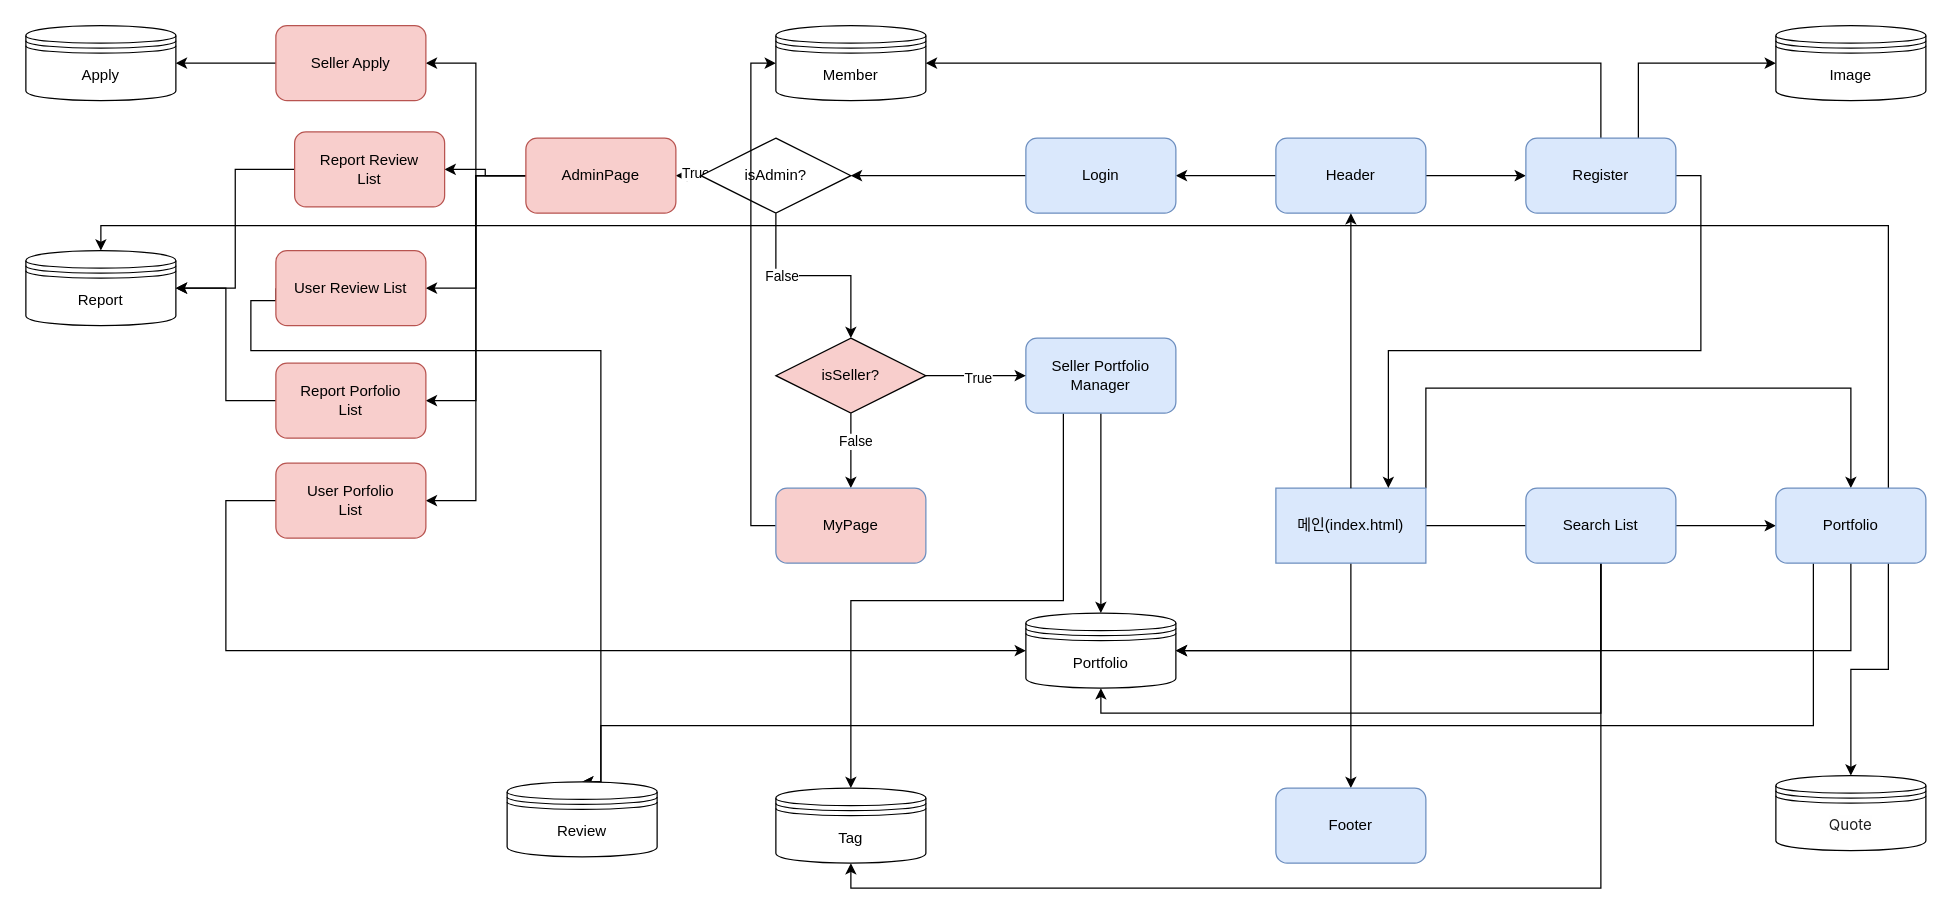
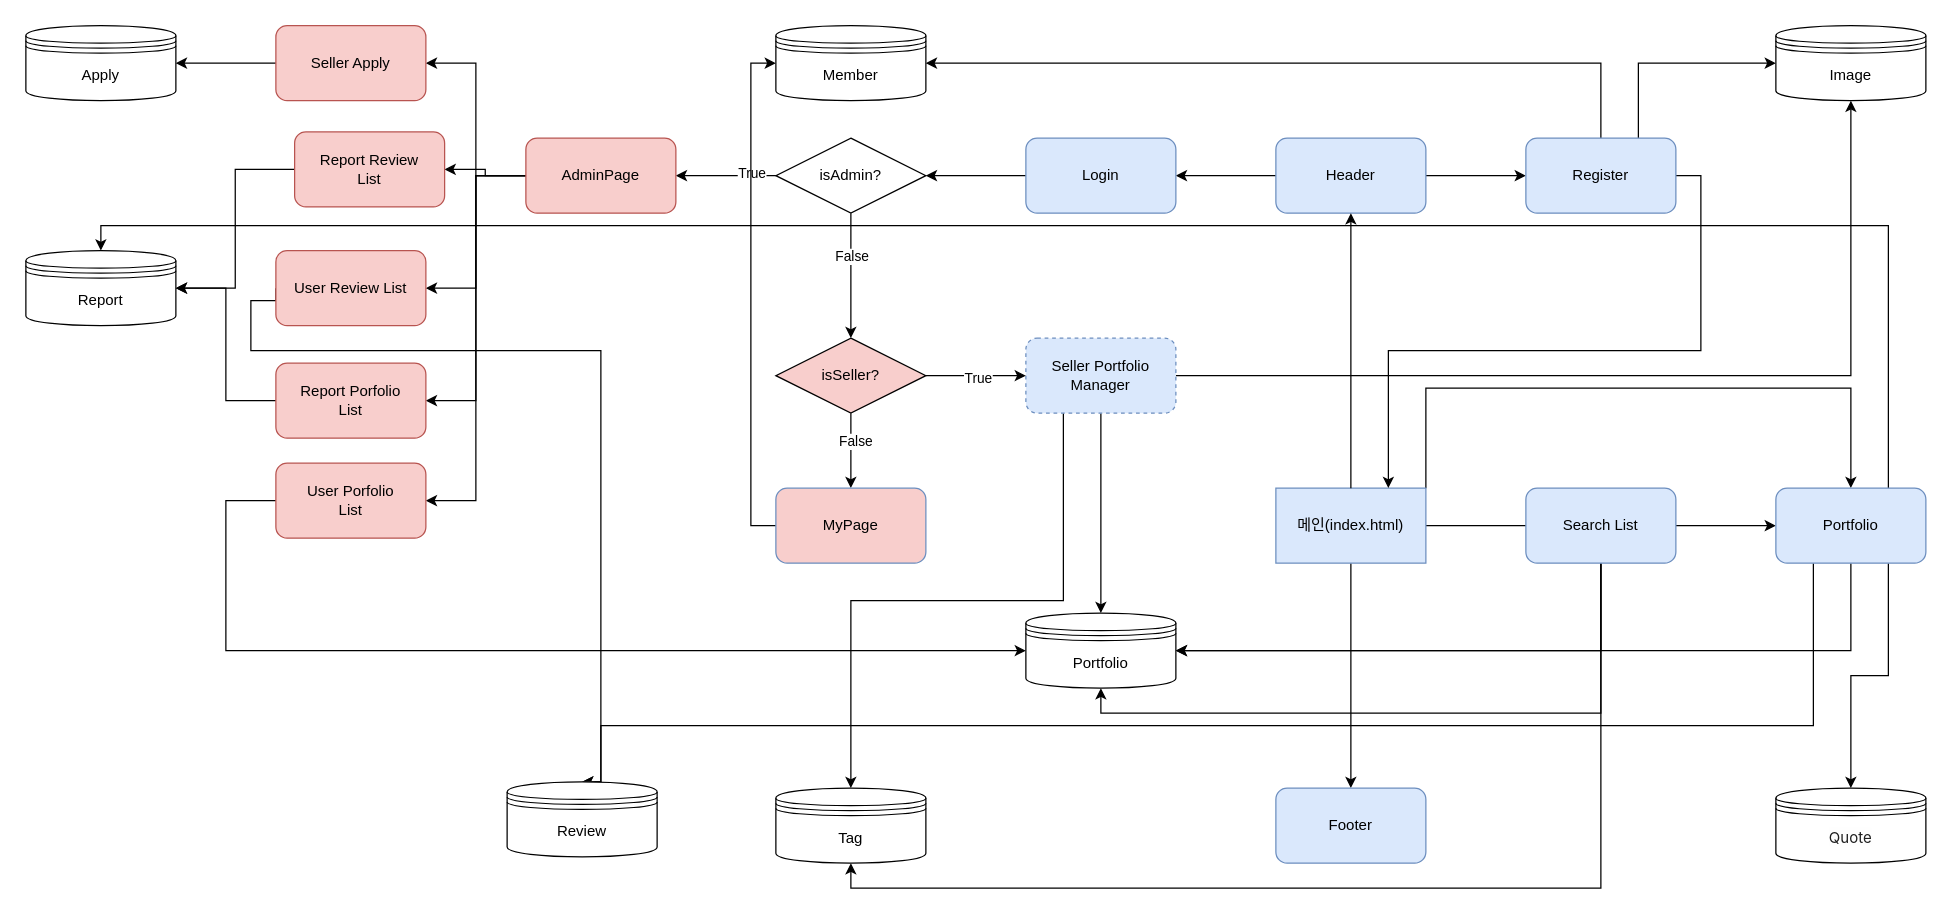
(776, 176) -> (851, 176)
(1101, 376) -> (1101, 376)
none -> (1647, 376)
(1851, 813) -> (1851, 826)
